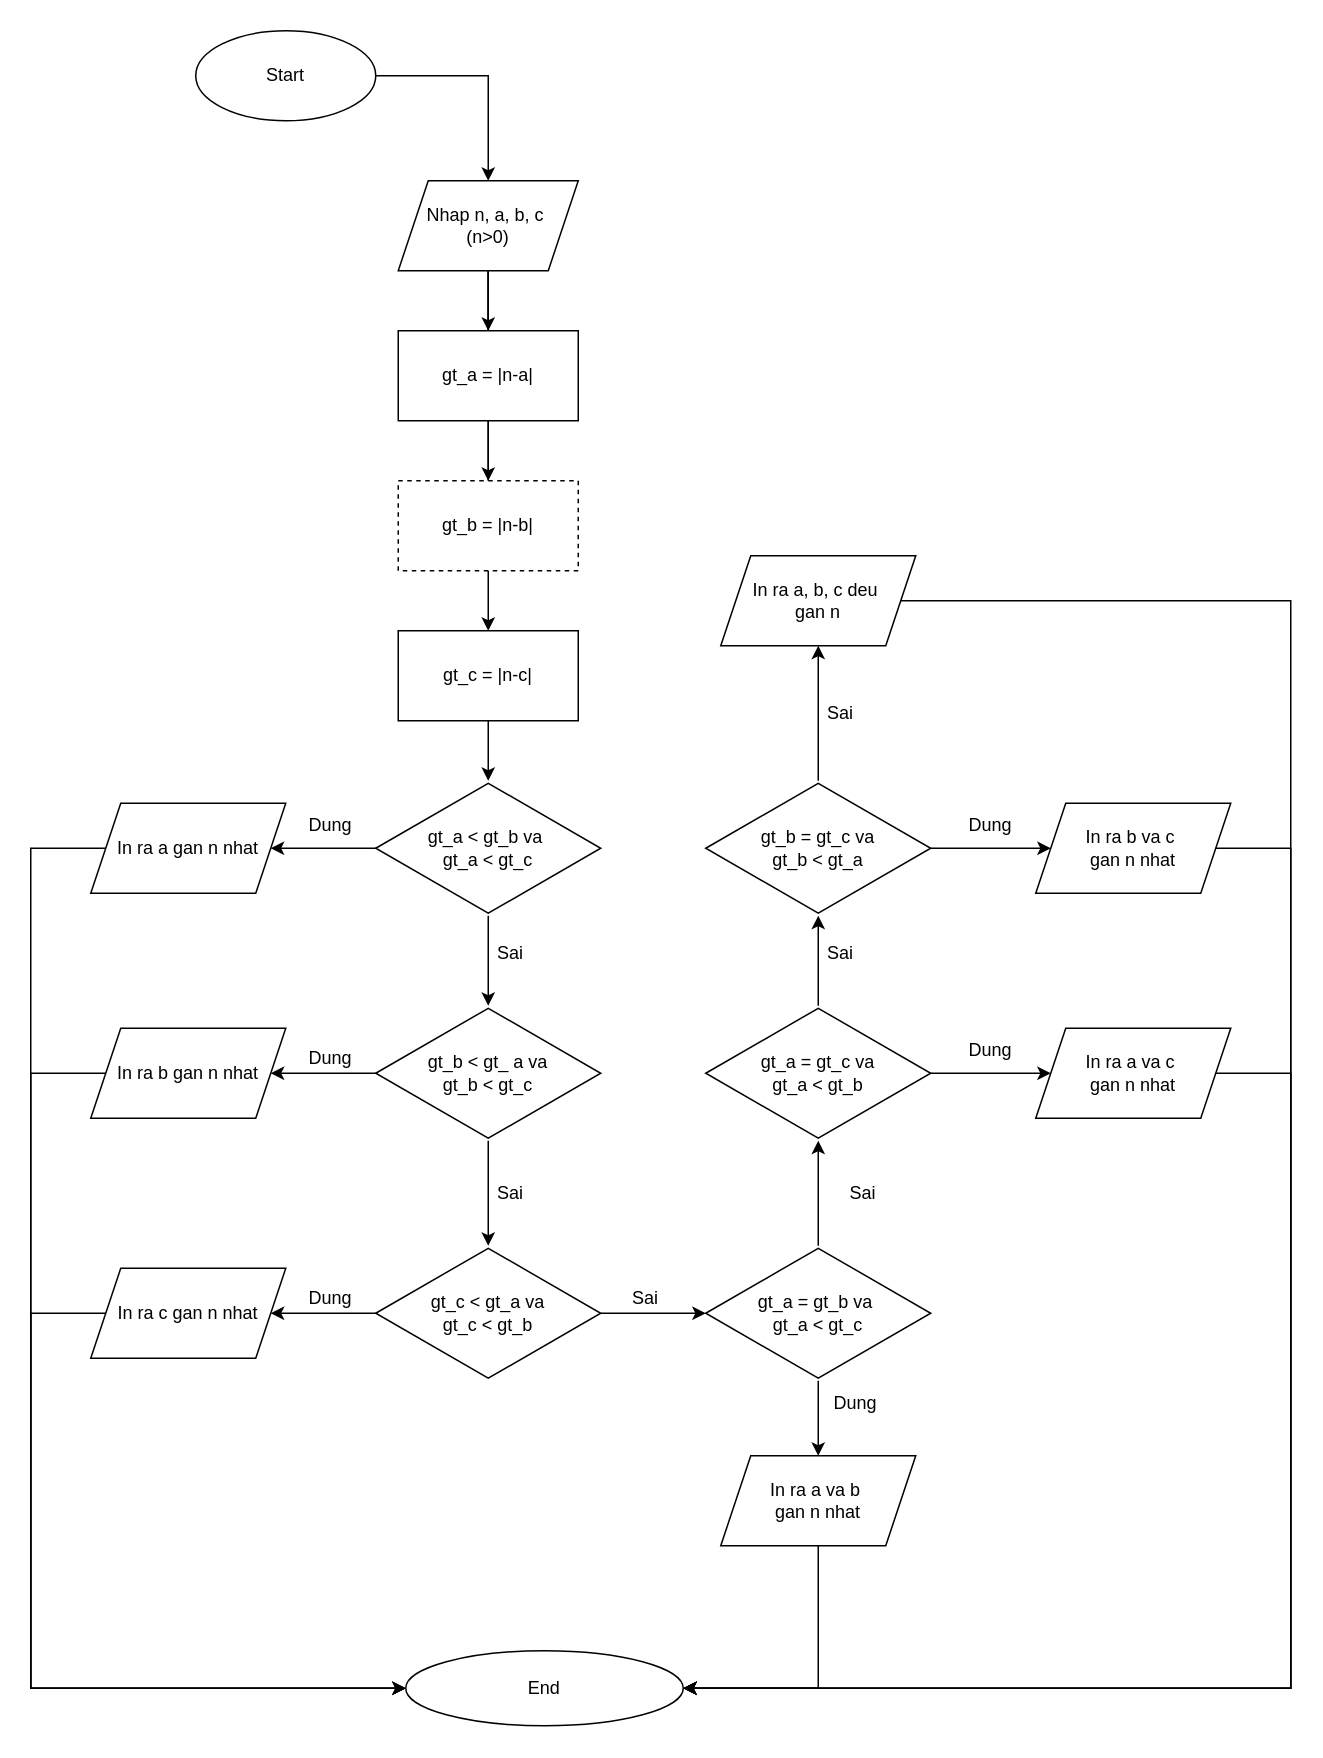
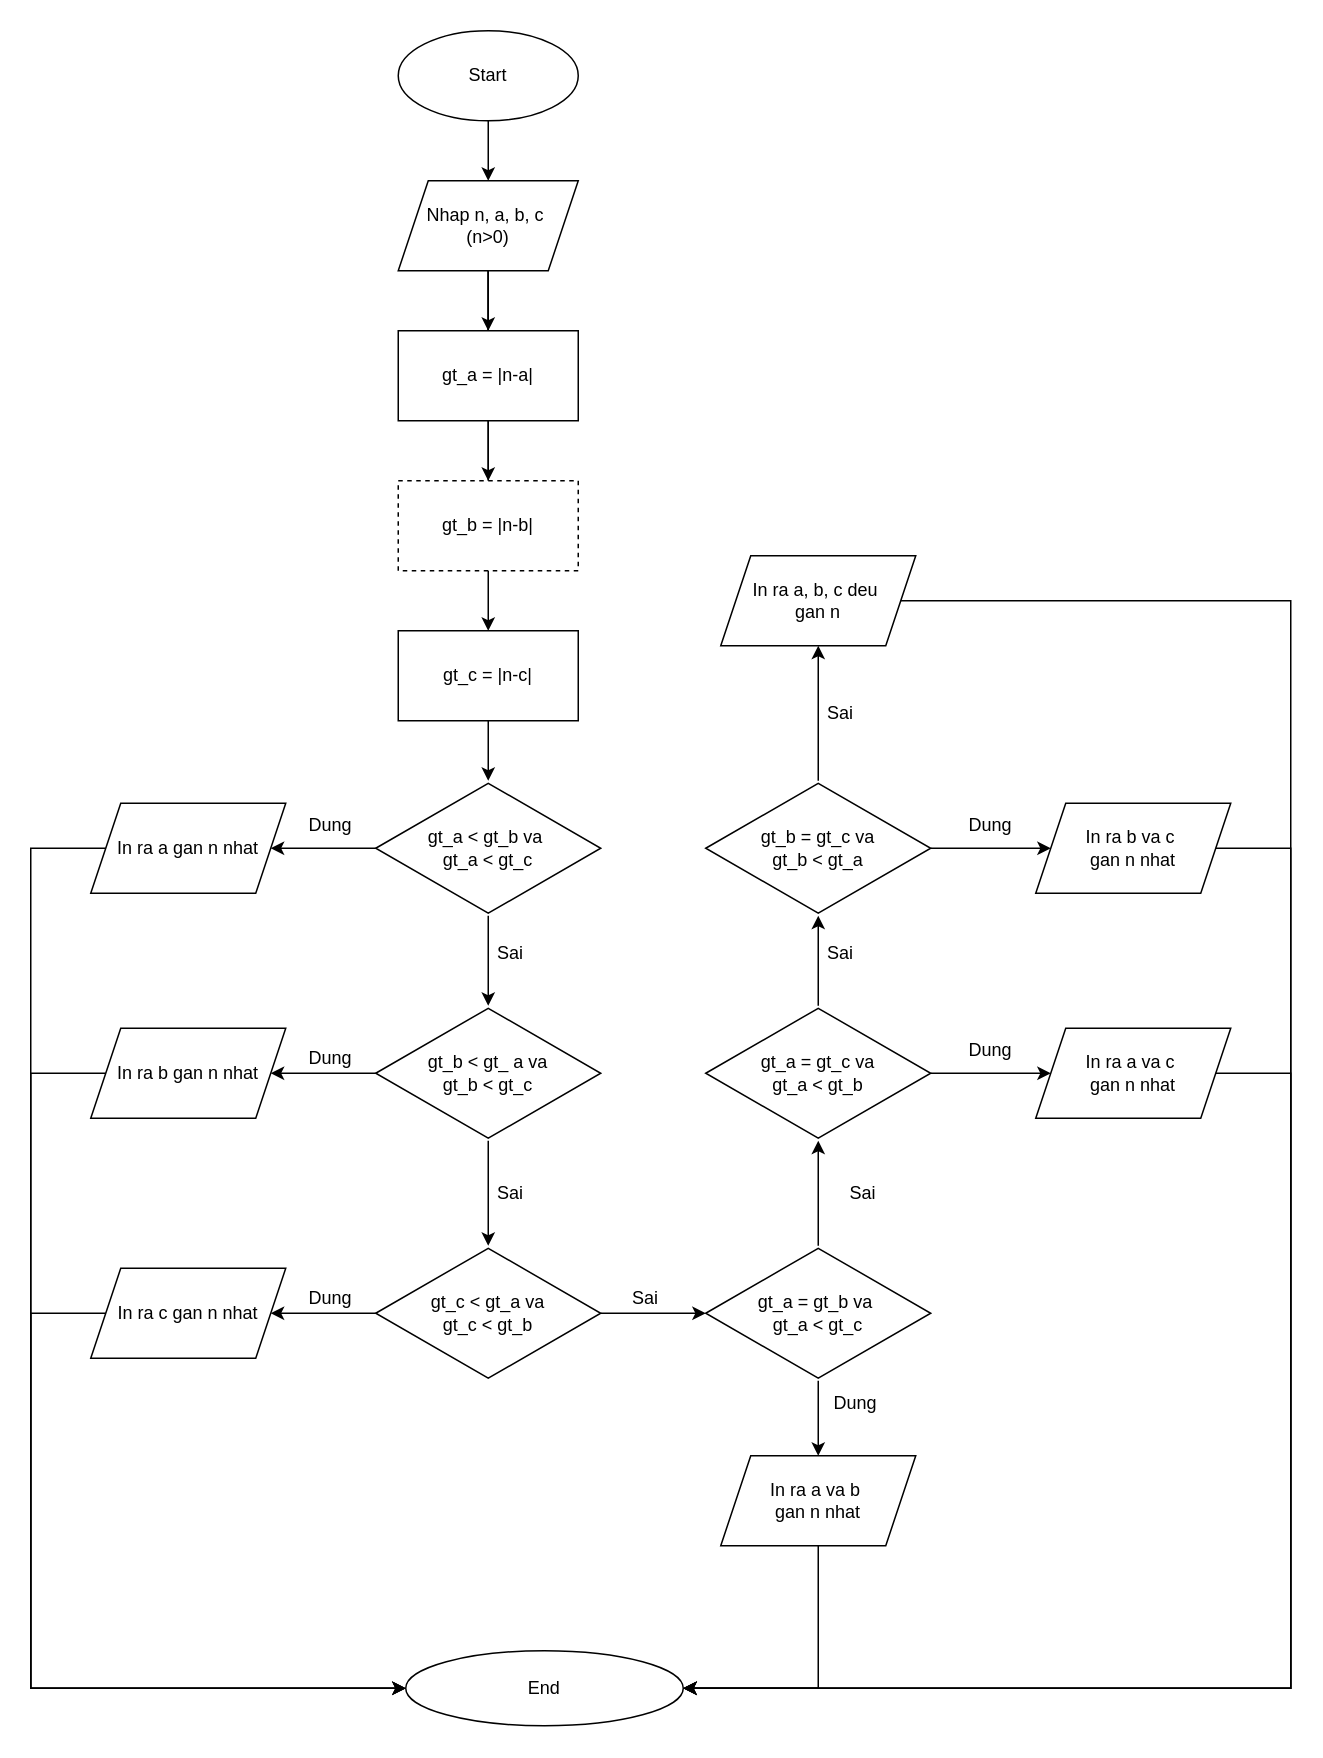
(286, 76) -> (488, 76)
